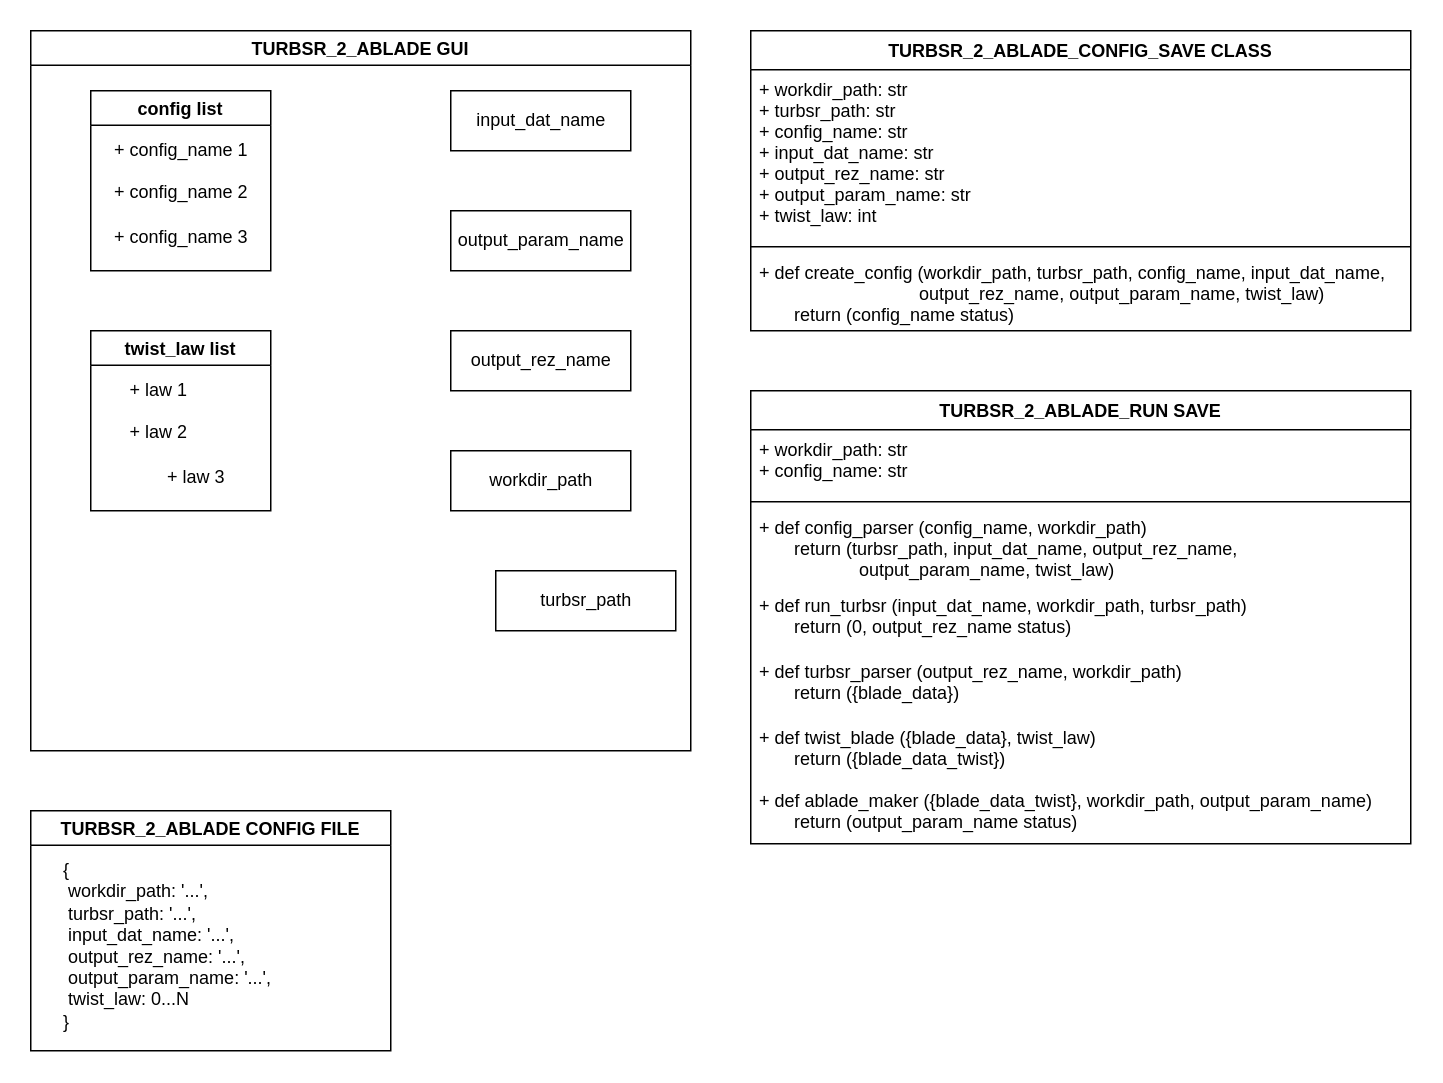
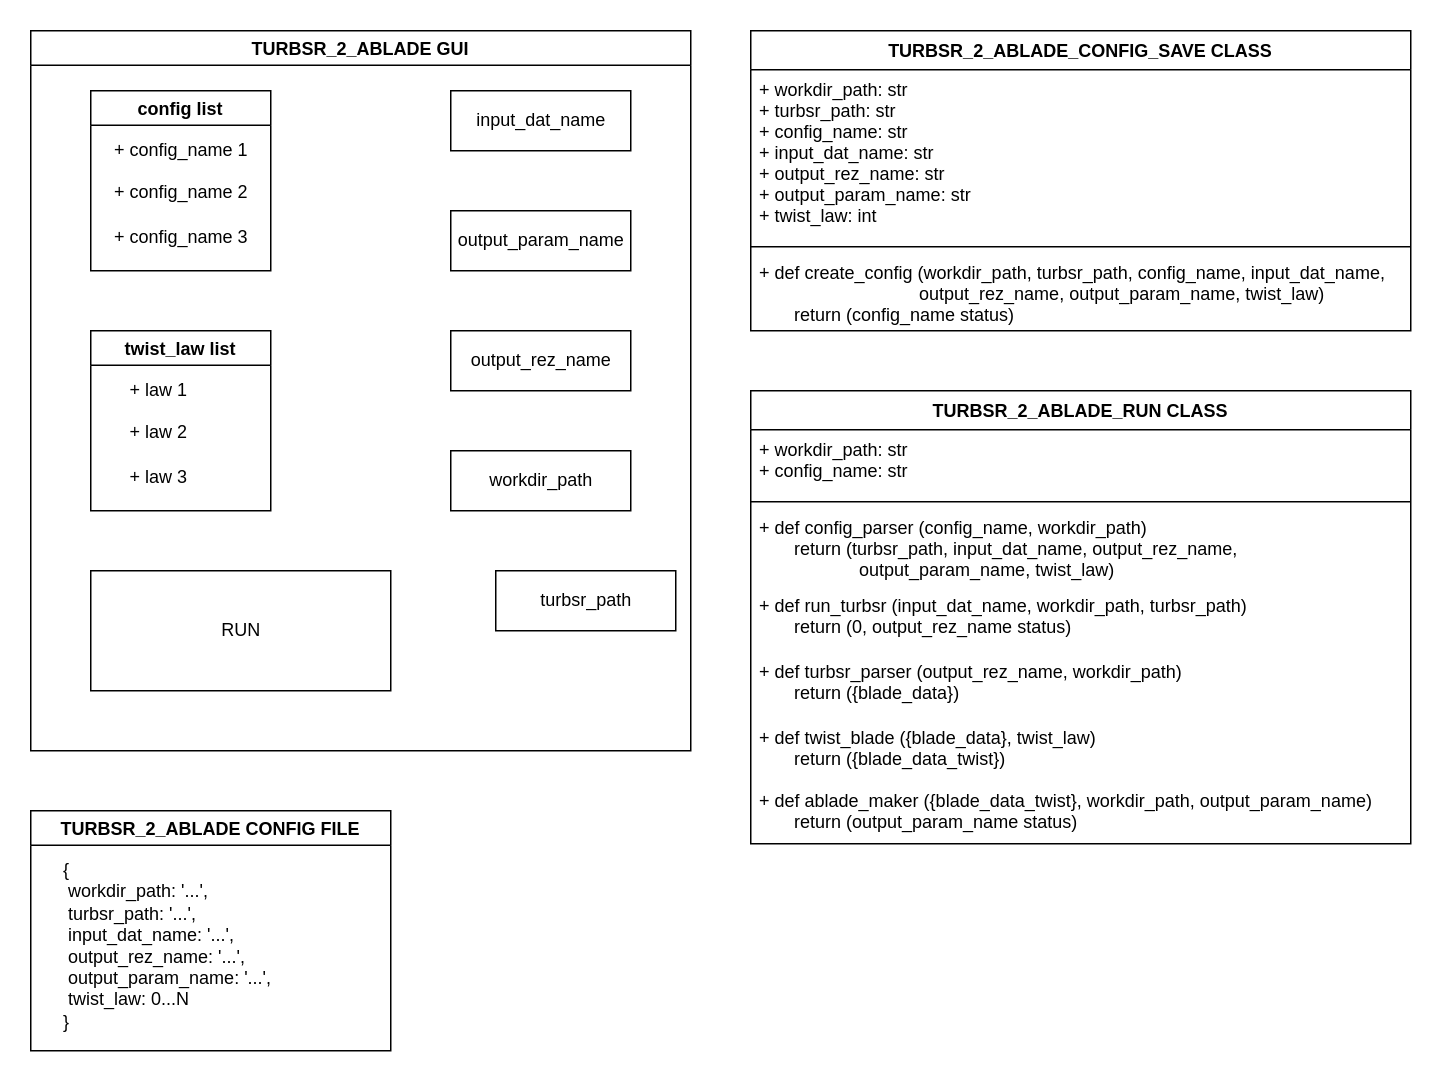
(1080, 411) -> (1080, 411)
(196, 478) -> (158, 478)
none -> (241, 631)
